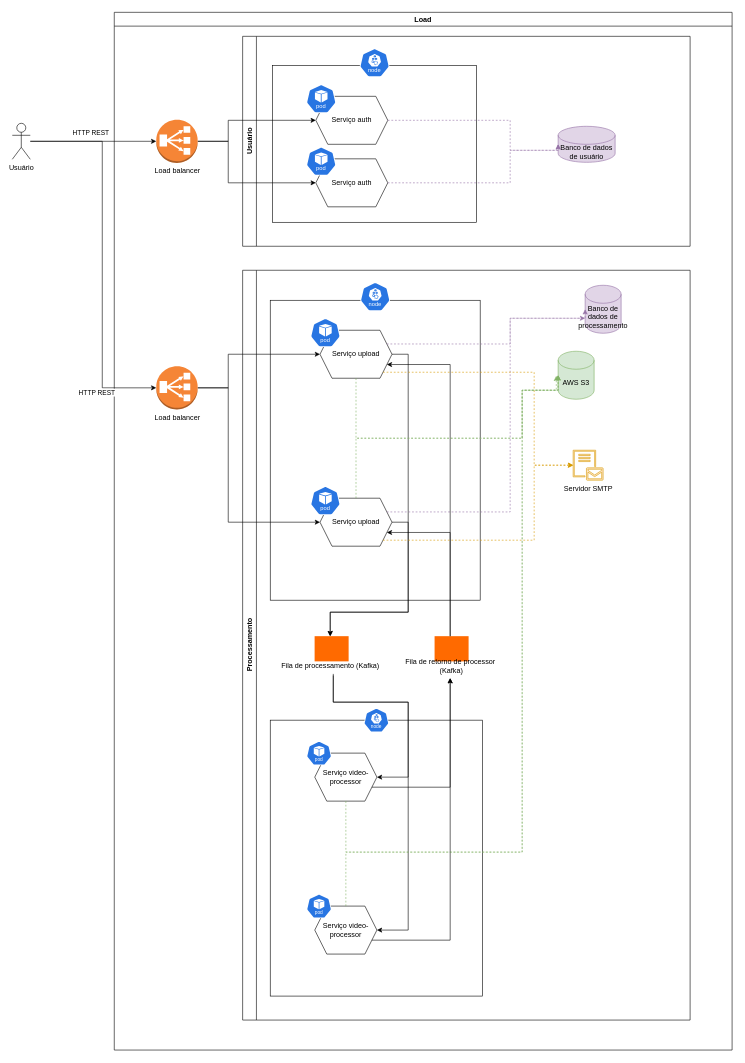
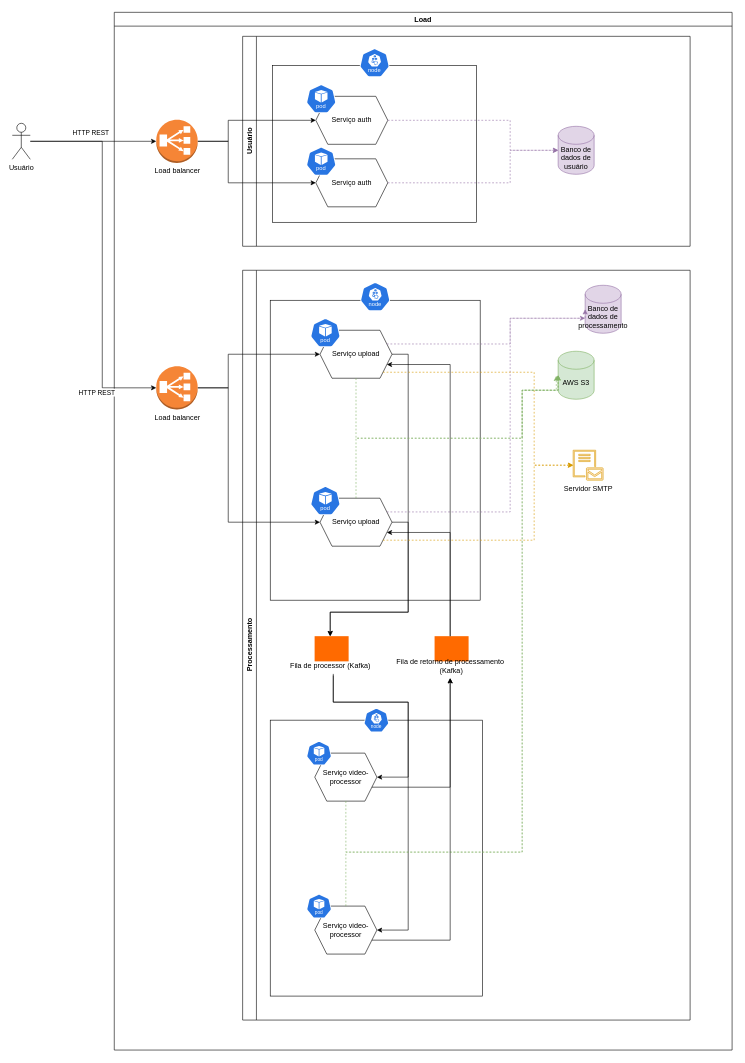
(587, 144) -> (576, 150)
(331, 666) -> (331, 666)
(451, 666) -> (451, 666)
